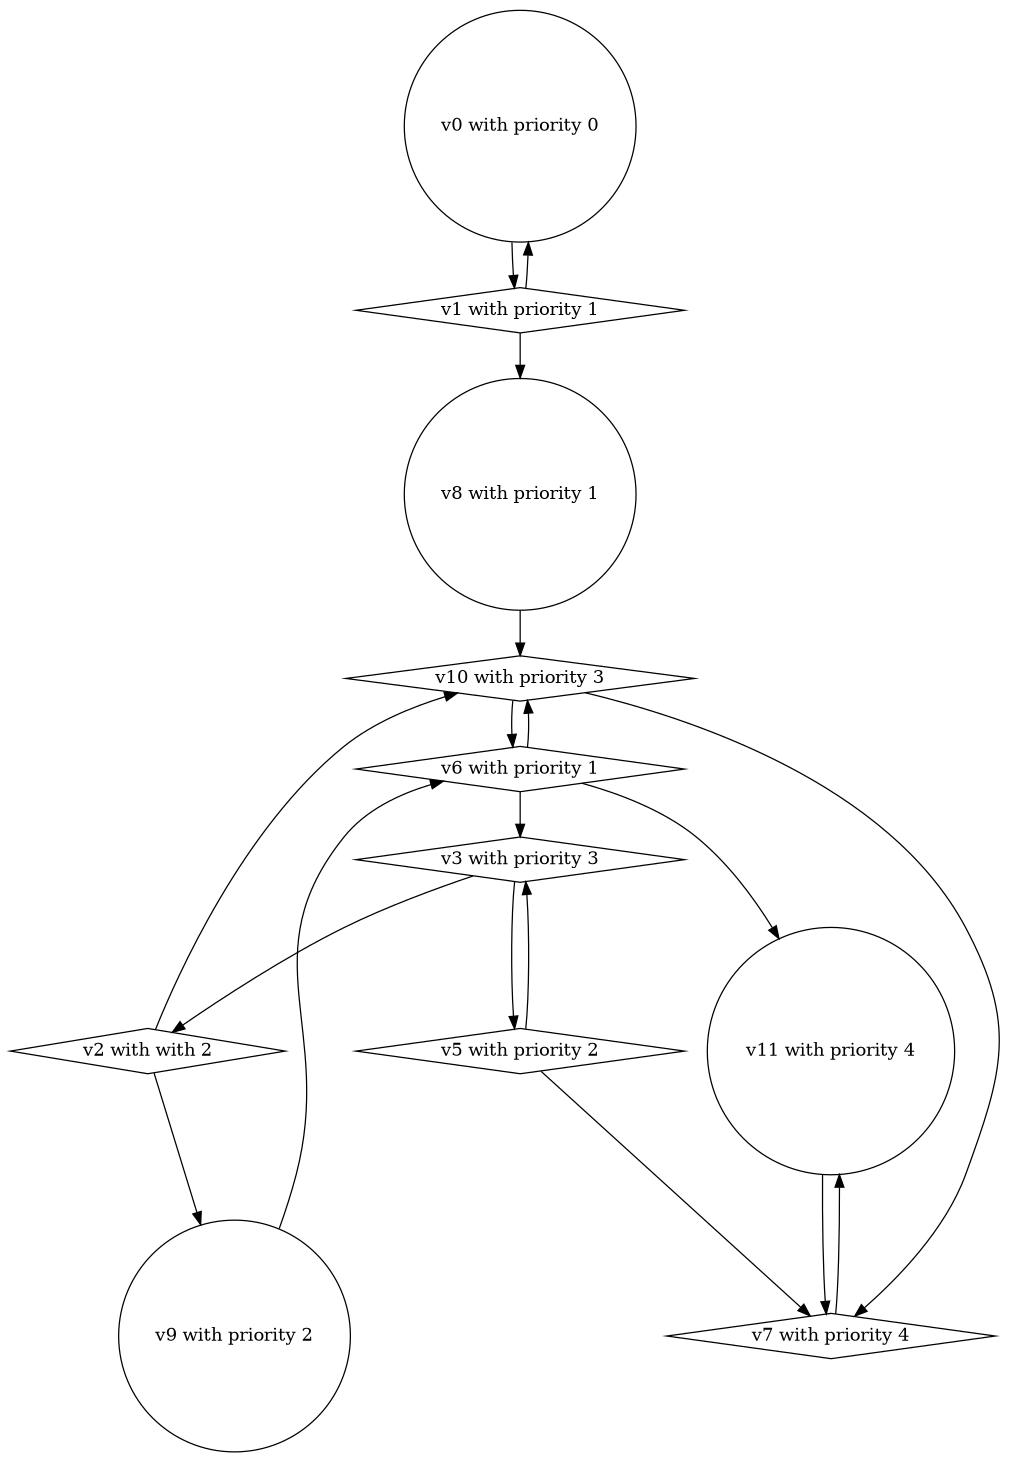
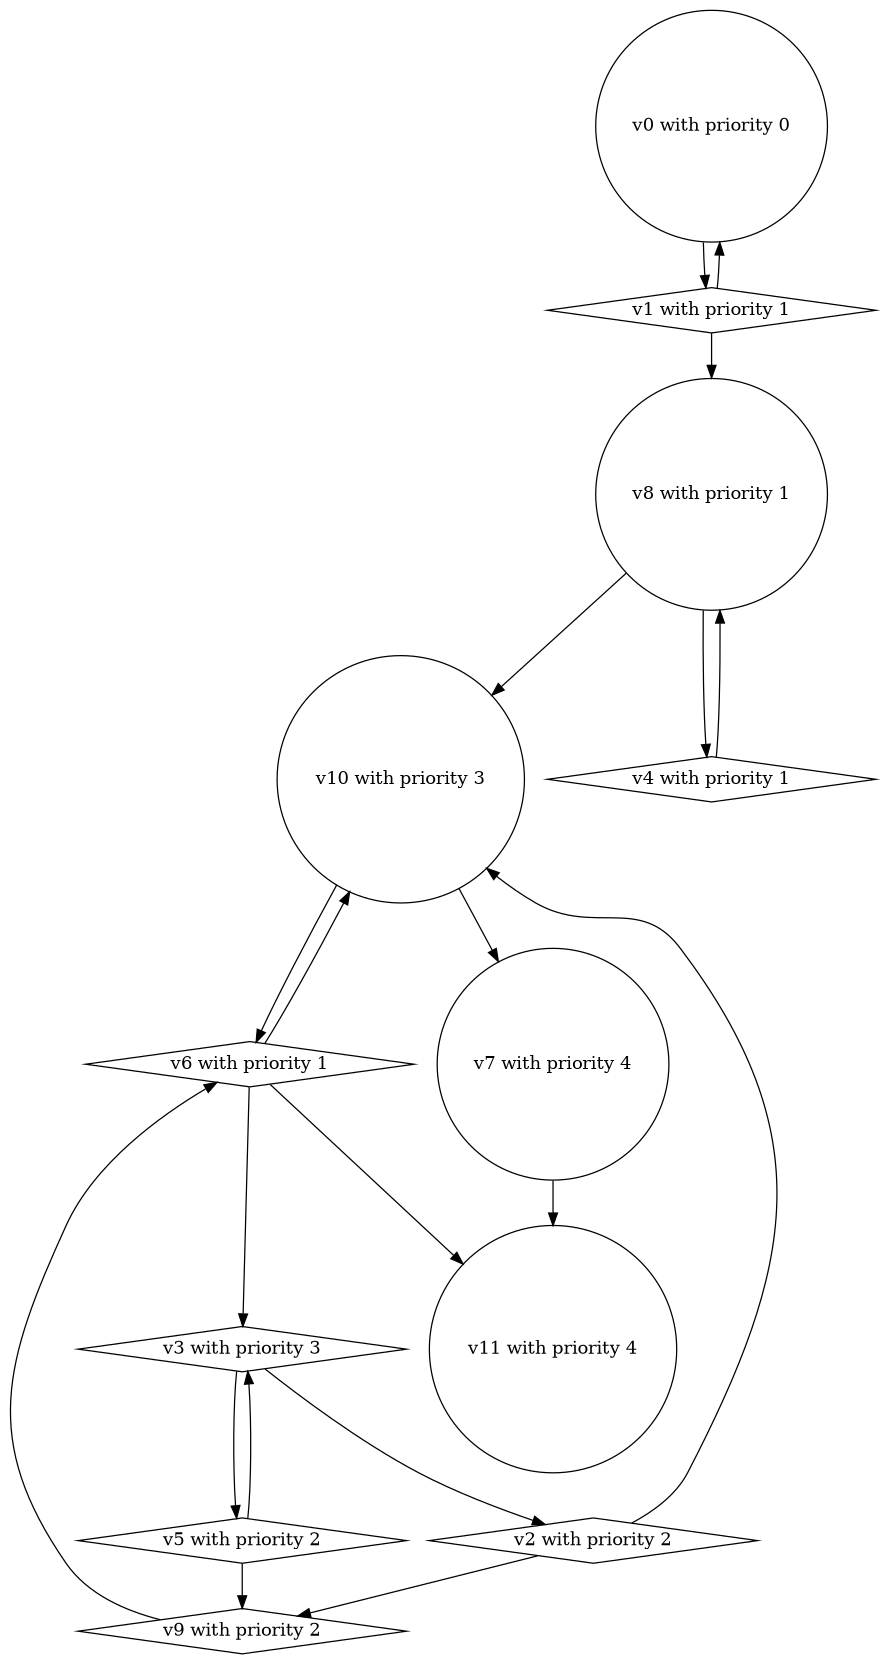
(520, 678) -> (401, 779)
none -> (712, 779)
(148, 1051) -> (593, 1541)
(671, 1189) -> (242, 1580)
(823, 1238) -> none
(235, 1336) -> (242, 1631)
(831, 1336) -> (553, 1064)
